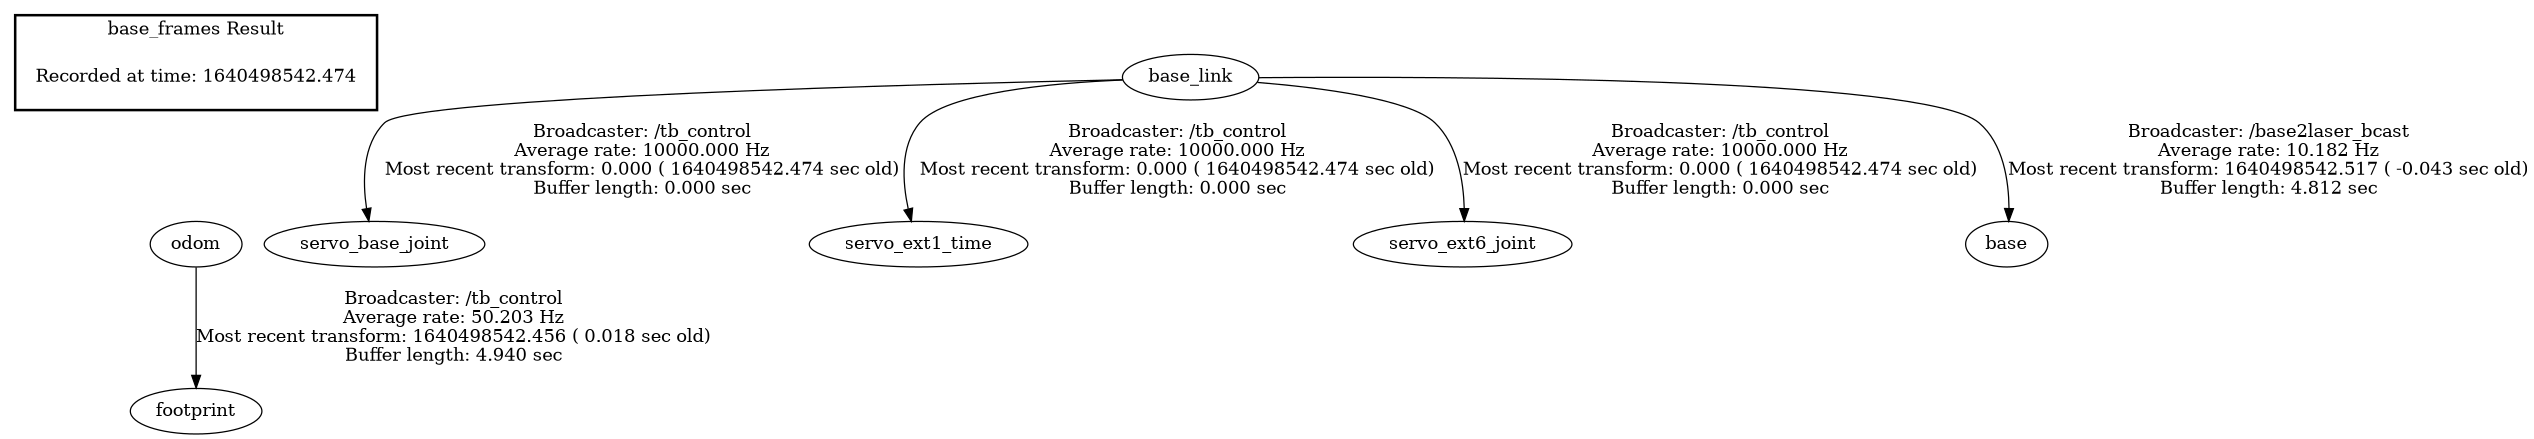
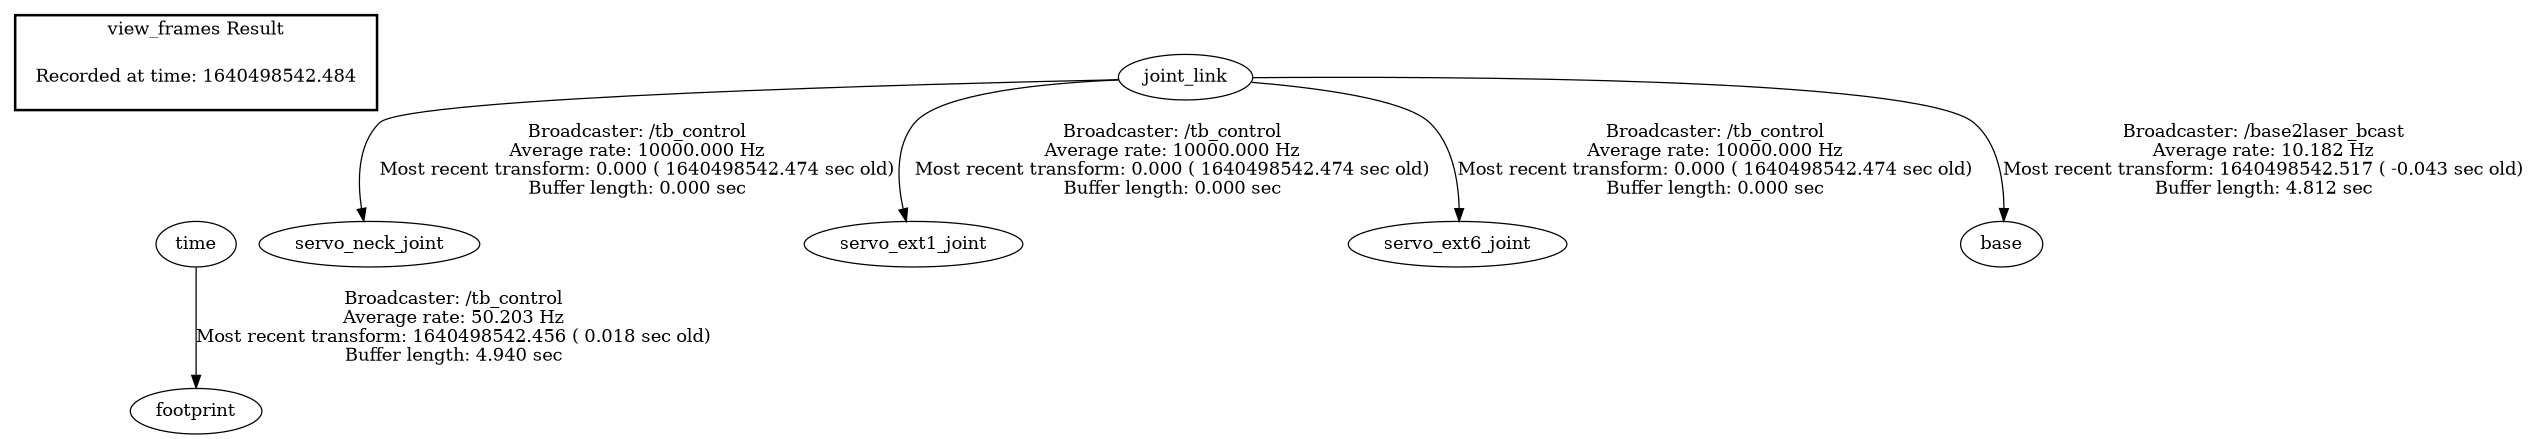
(196, 30) -> (196, 30)
(196, 77) -> (196, 77)
(1191, 77) -> (1186, 77)
(196, 244) -> (196, 244)
(375, 244) -> (369, 244)
(919, 244) -> (914, 244)
